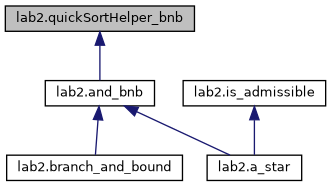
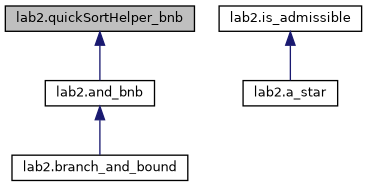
(183, 133) -> none
